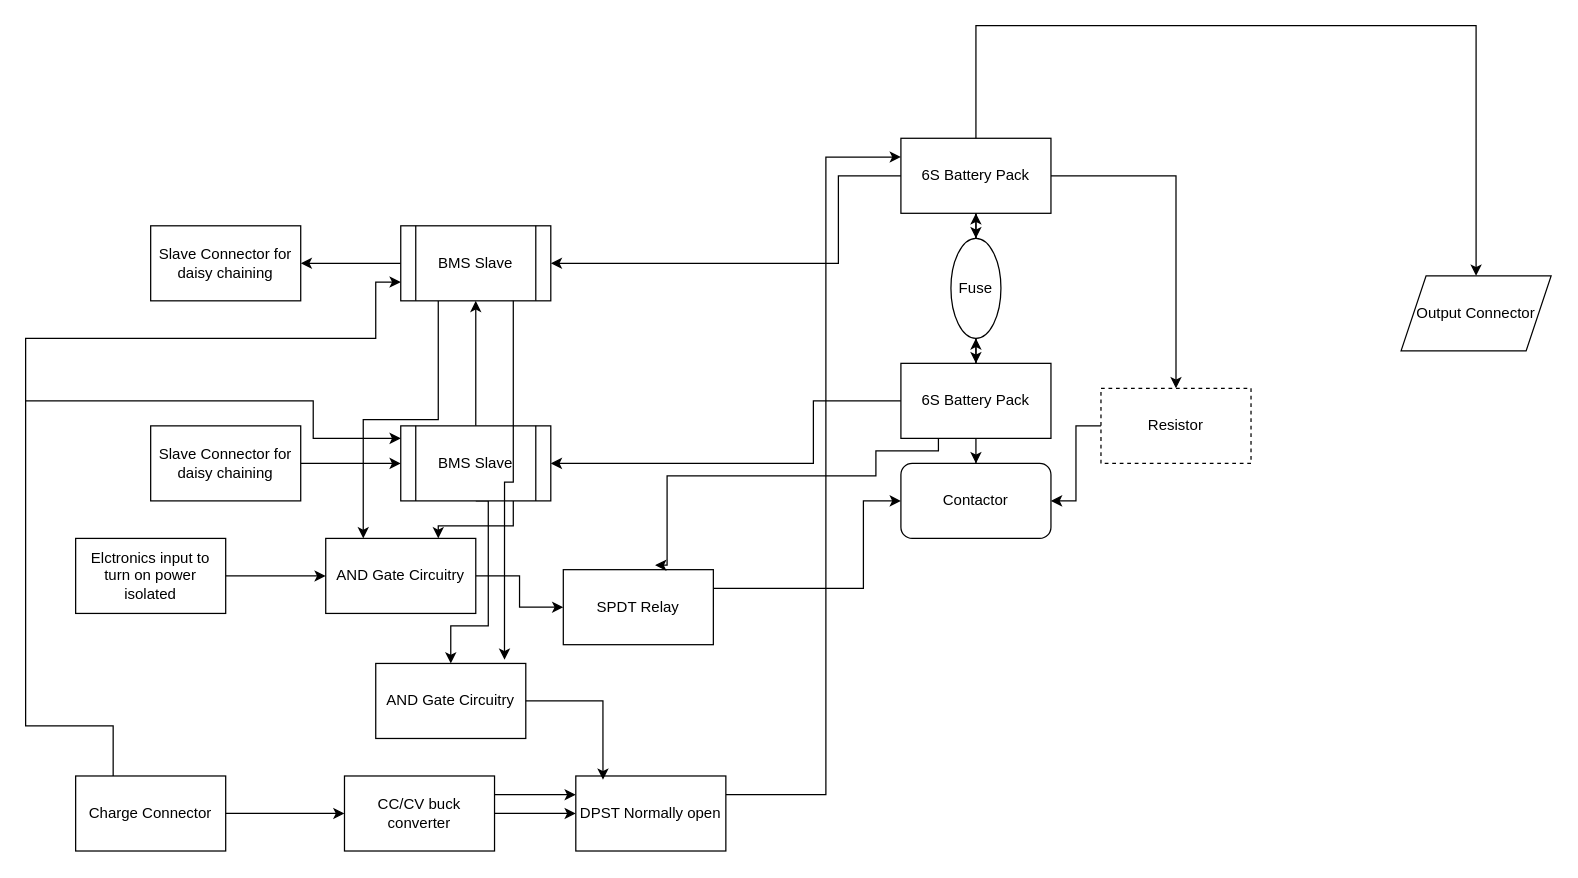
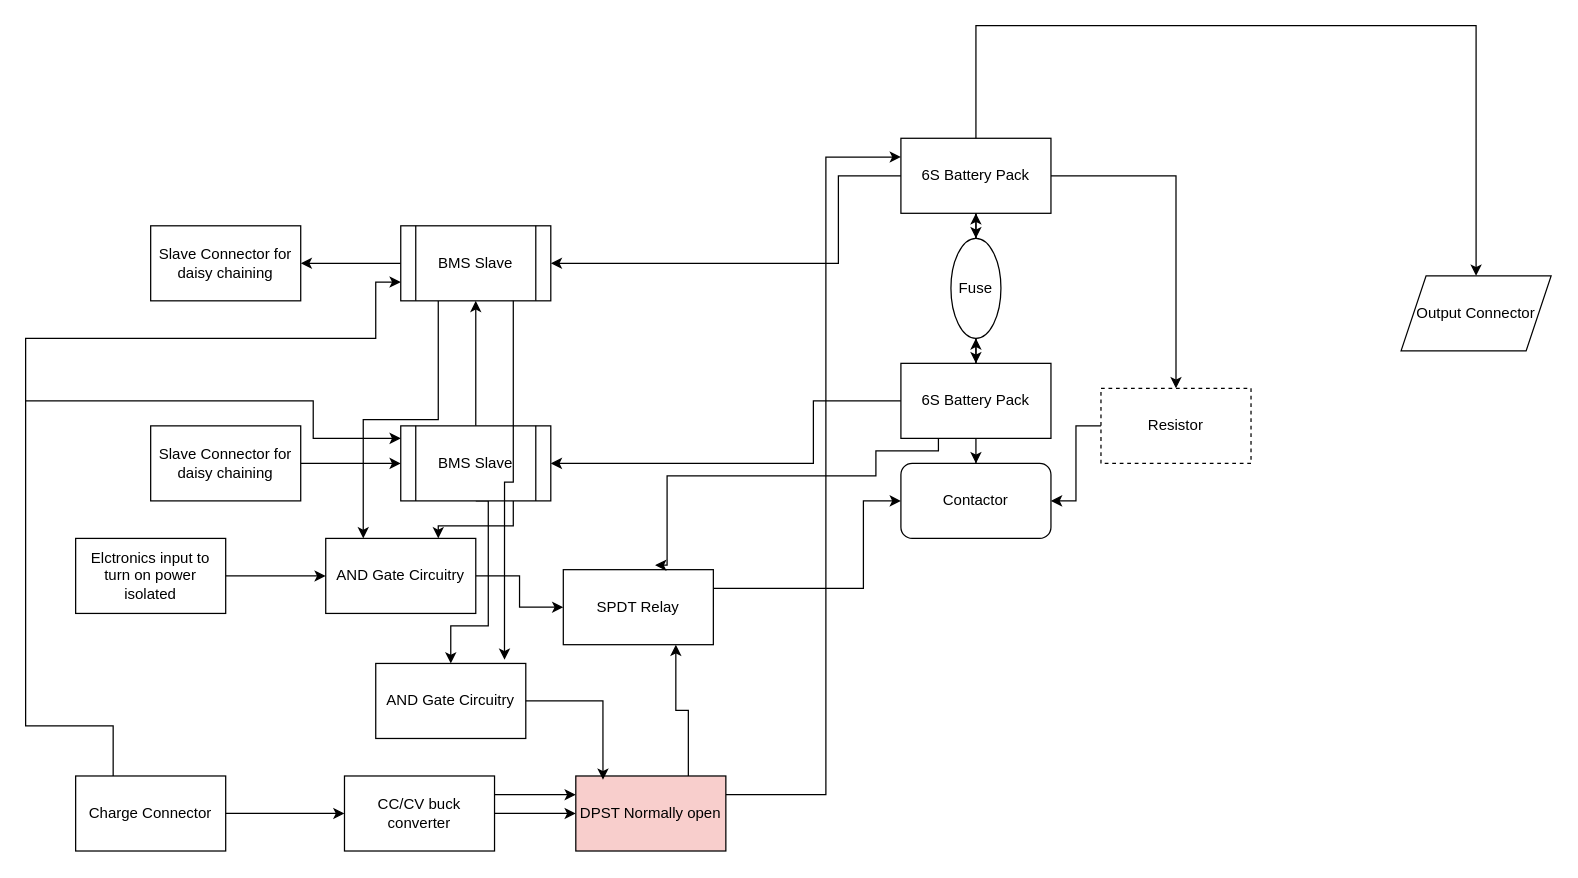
none -> (686, 710)
(651, 813) -> (651, 813)
